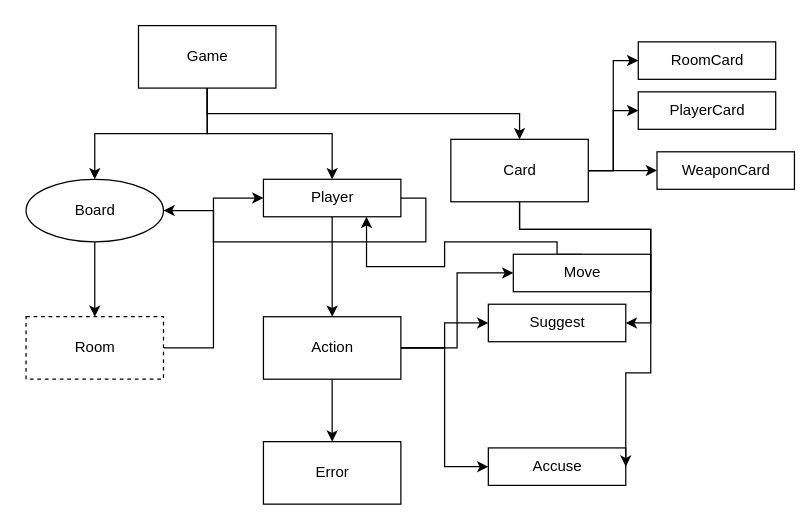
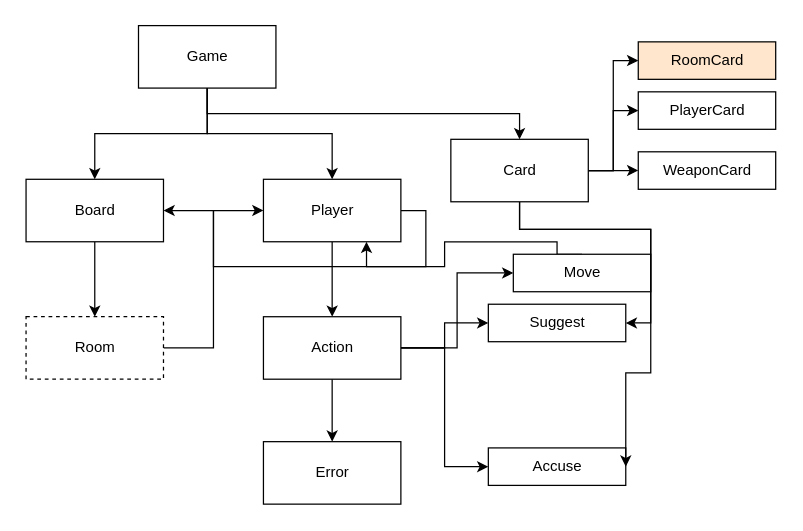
(707, 61) -> (707, 61)
(726, 171) -> (707, 171)
(332, 198) -> (332, 211)
(94, 211) -> (94, 211)
